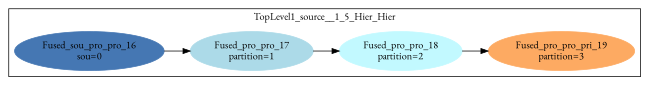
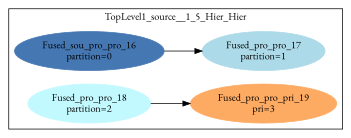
(89, 51) -> (89, 51)
(323, 51) -> none
(561, 51) -> (264, 104)
